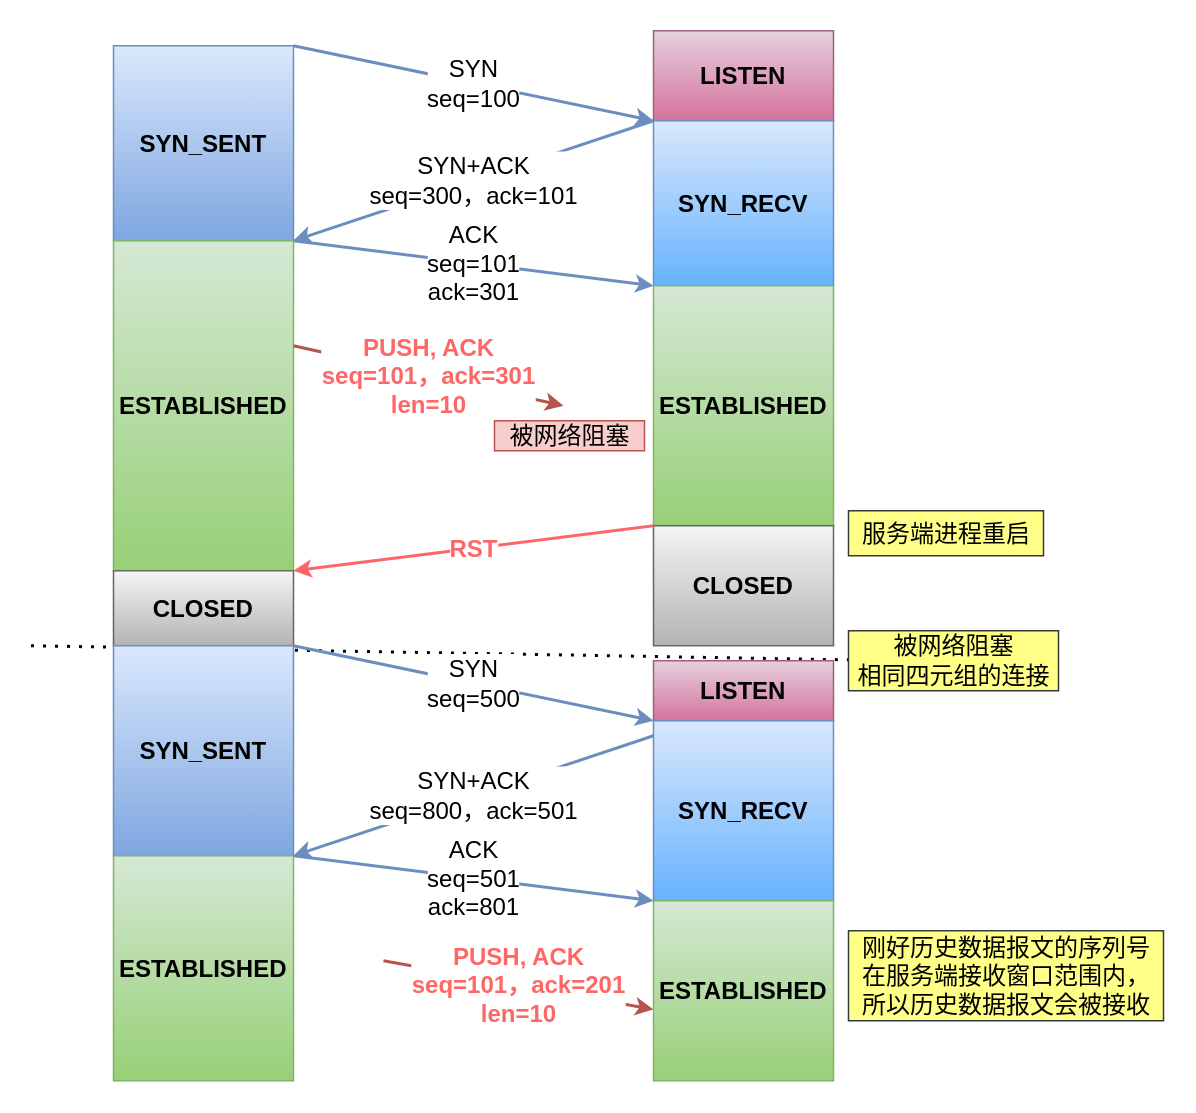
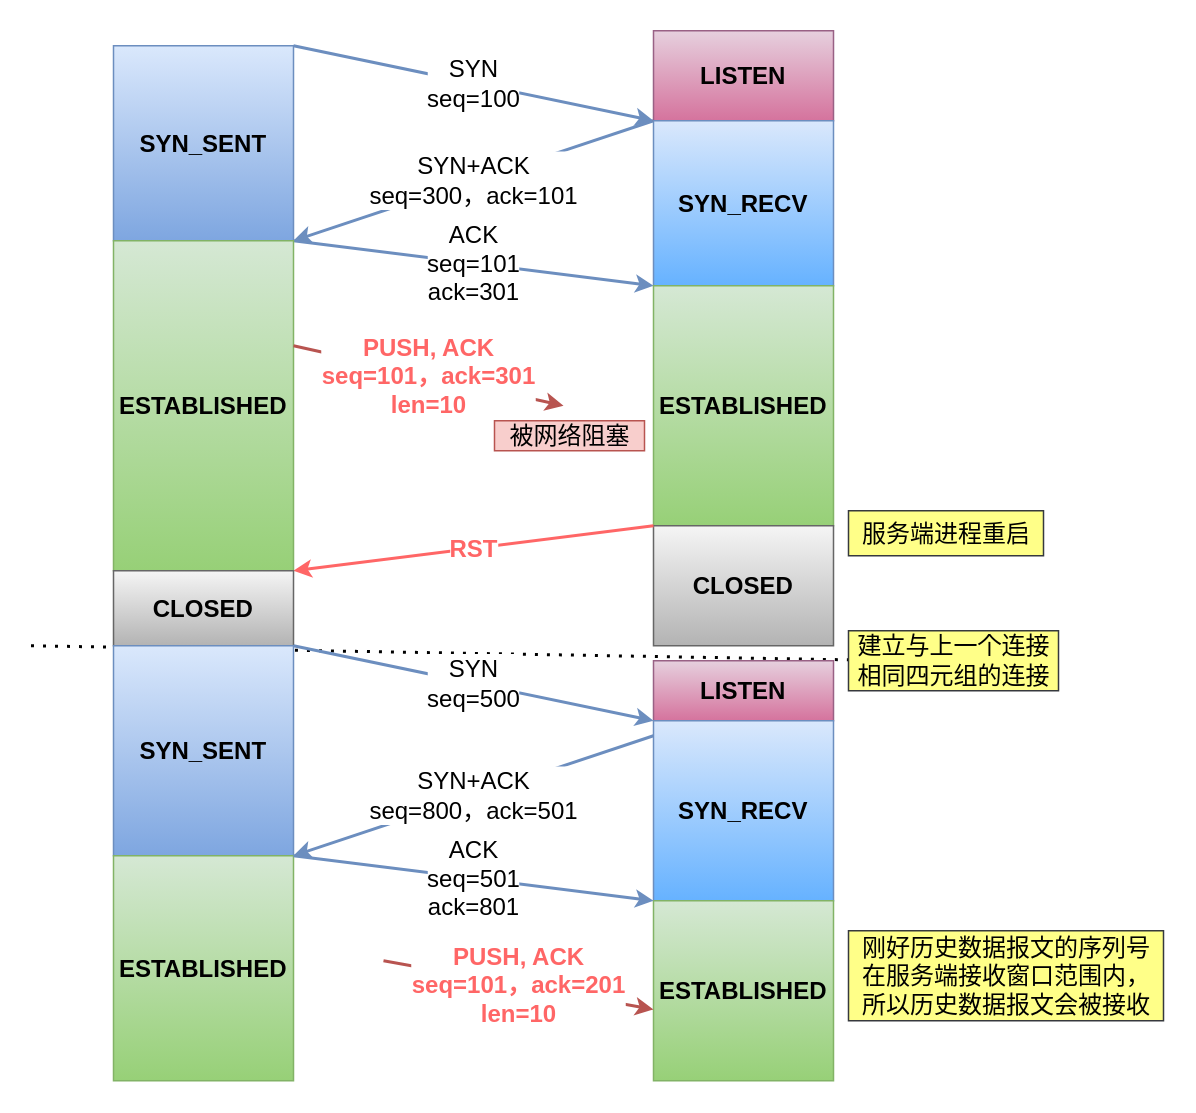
(954, 661) -> (954, 661)
